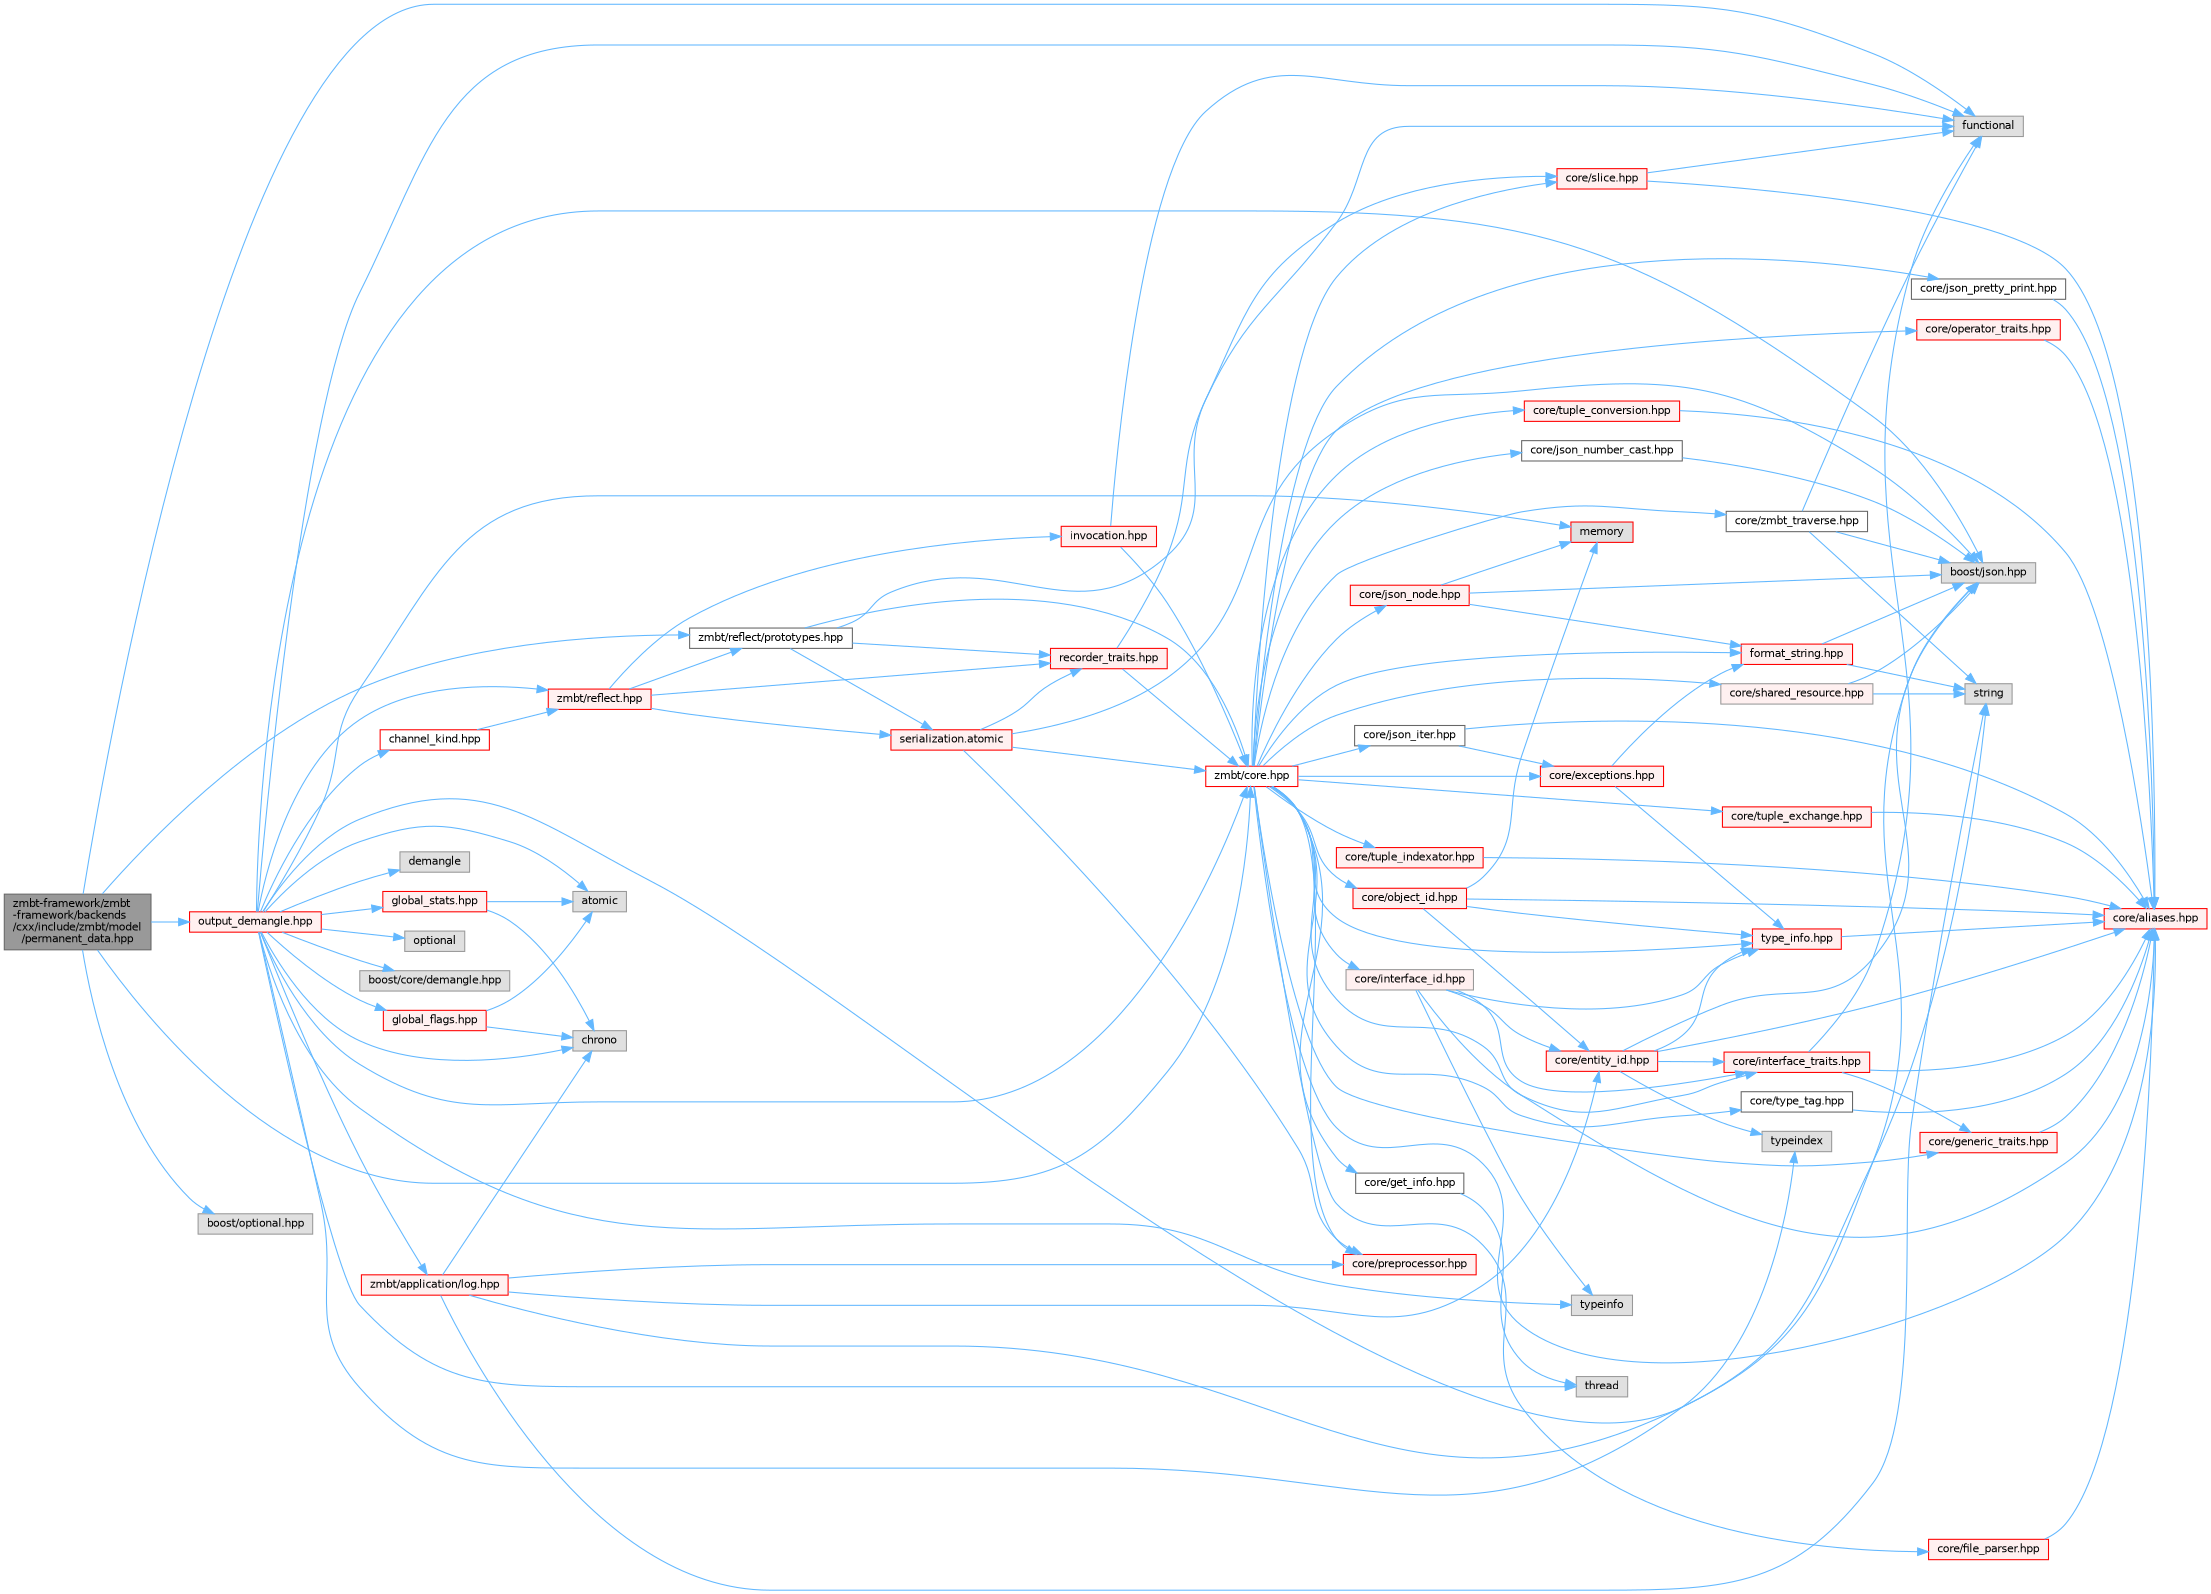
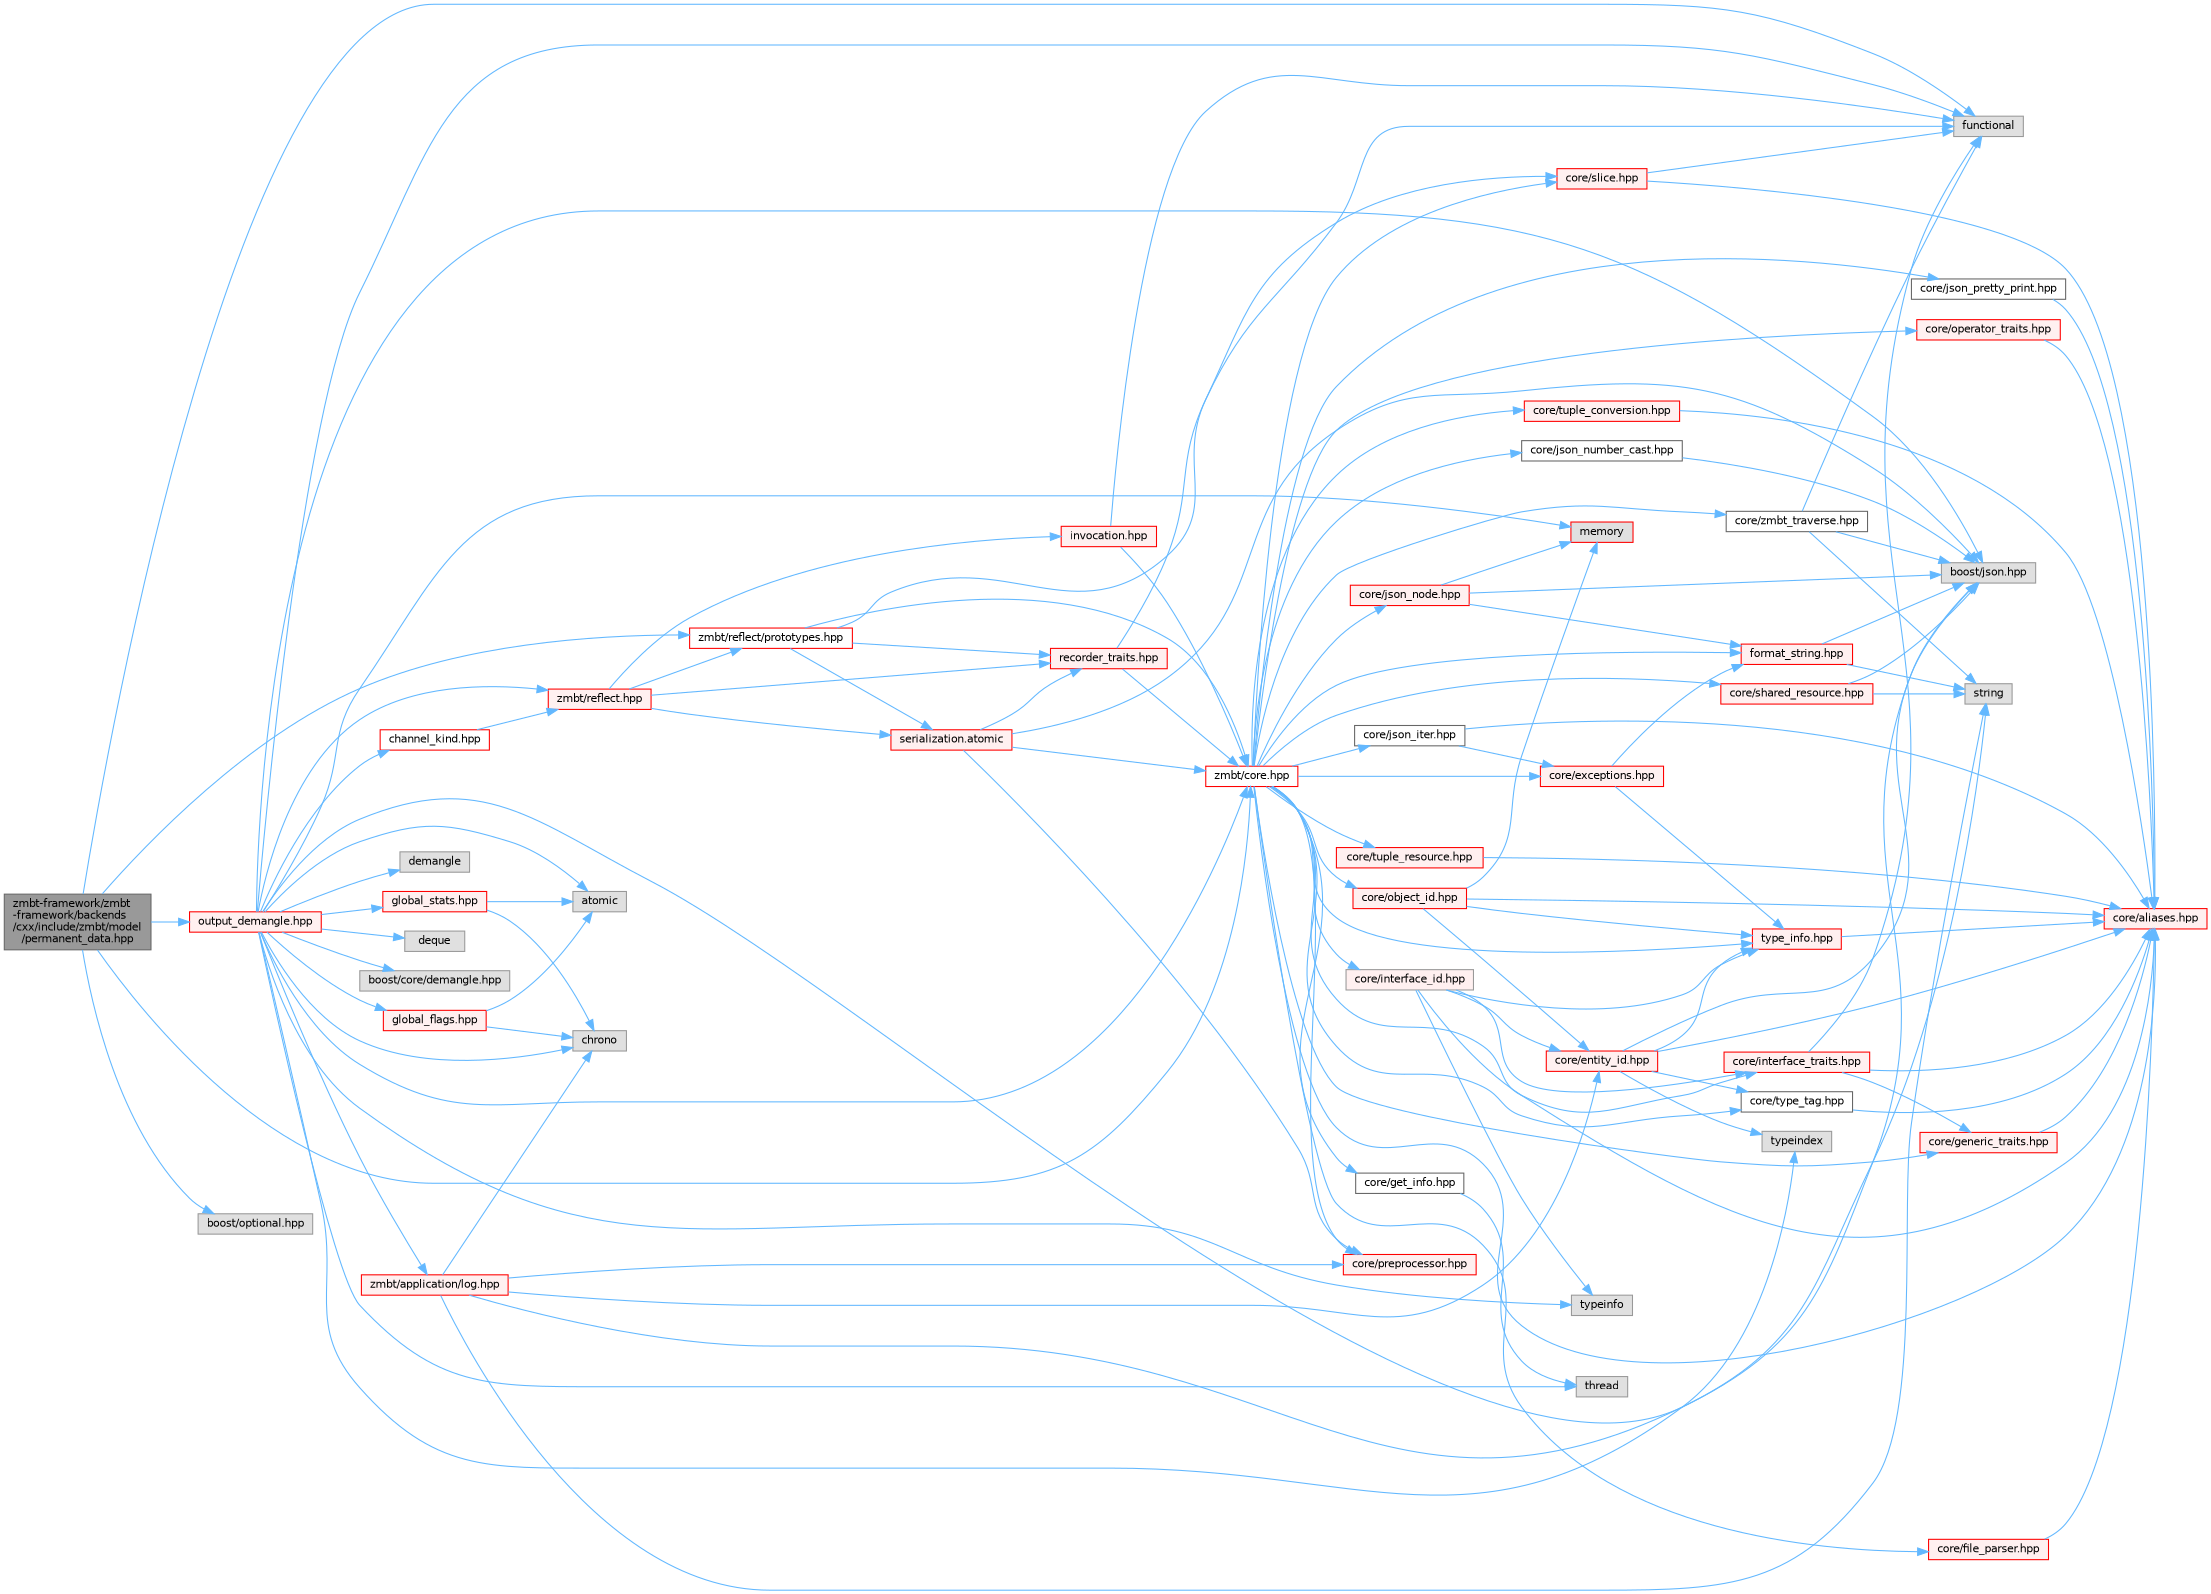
(771, 638) -> (771, 638)
(1797, 694) -> (1797, 694)
(1797, 817) -> none
(1410, 858) -> (1410, 858)
(435, 941) -> (435, 941)
(1685, 1062) -> (1677, 1077)
